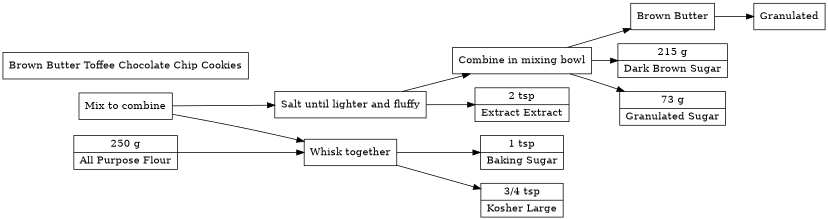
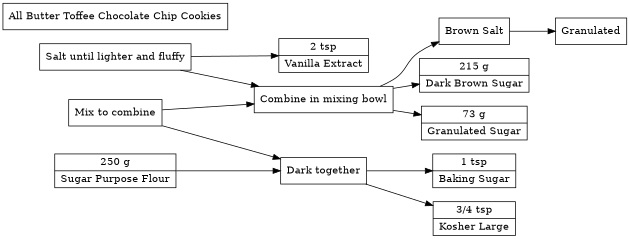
(673, 17) -> (474, 31)
(126, 66) -> (115, 17)
(220, 106) -> (204, 107)
(522, 113) -> (324, 64)
(350, 152) -> (324, 171)
(126, 161) -> (115, 179)
